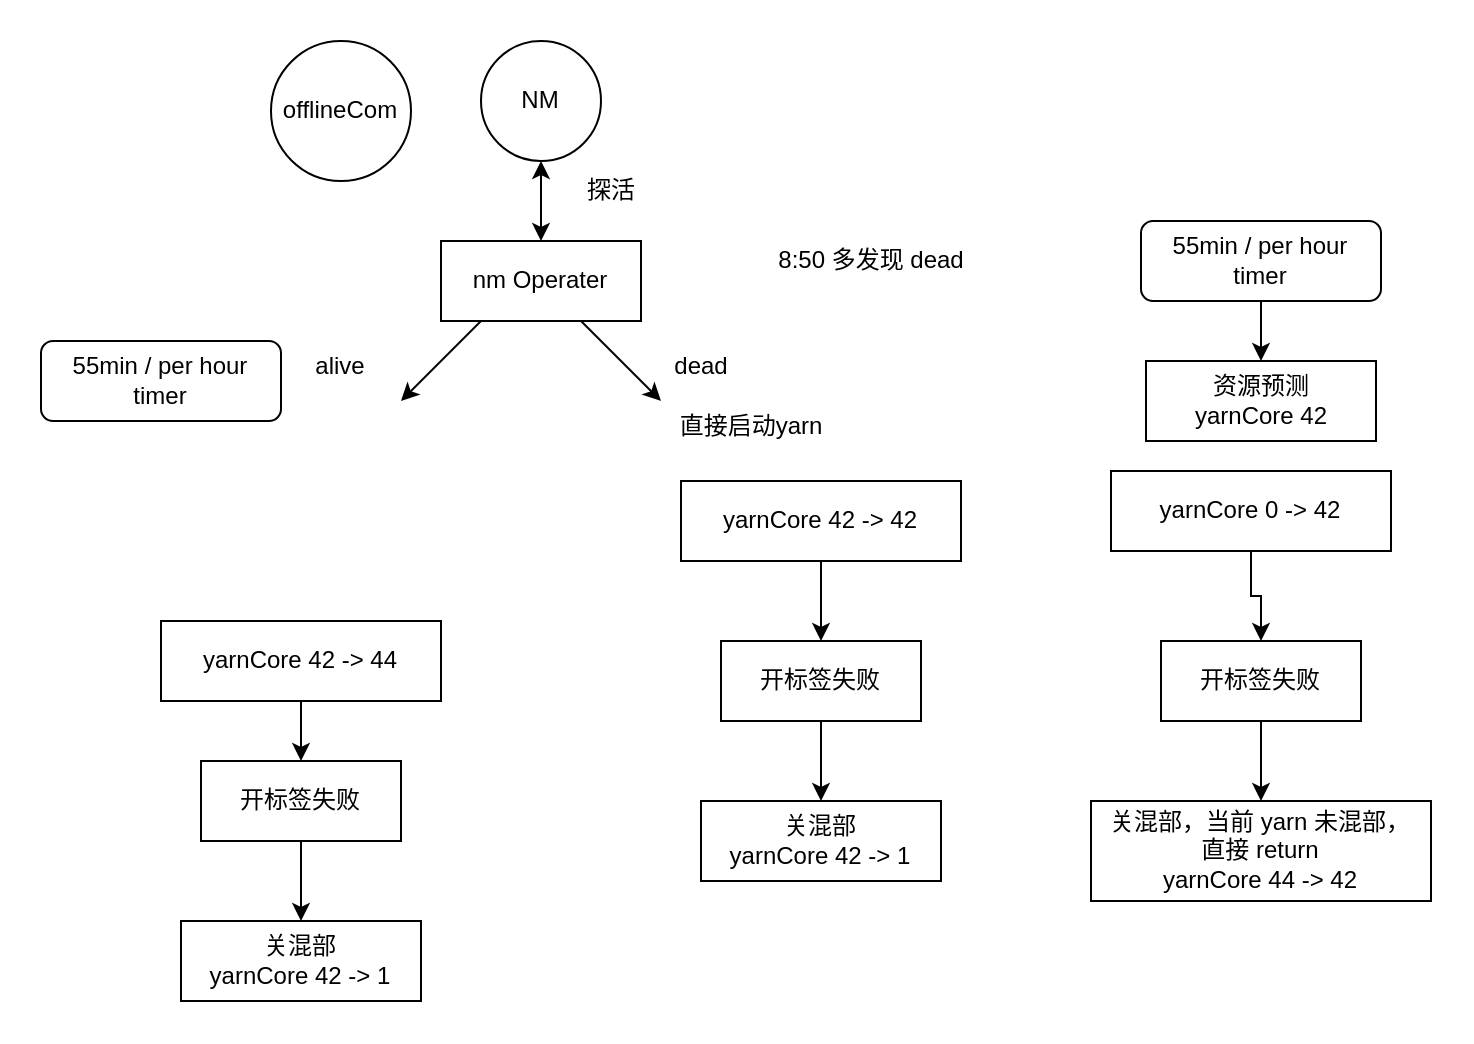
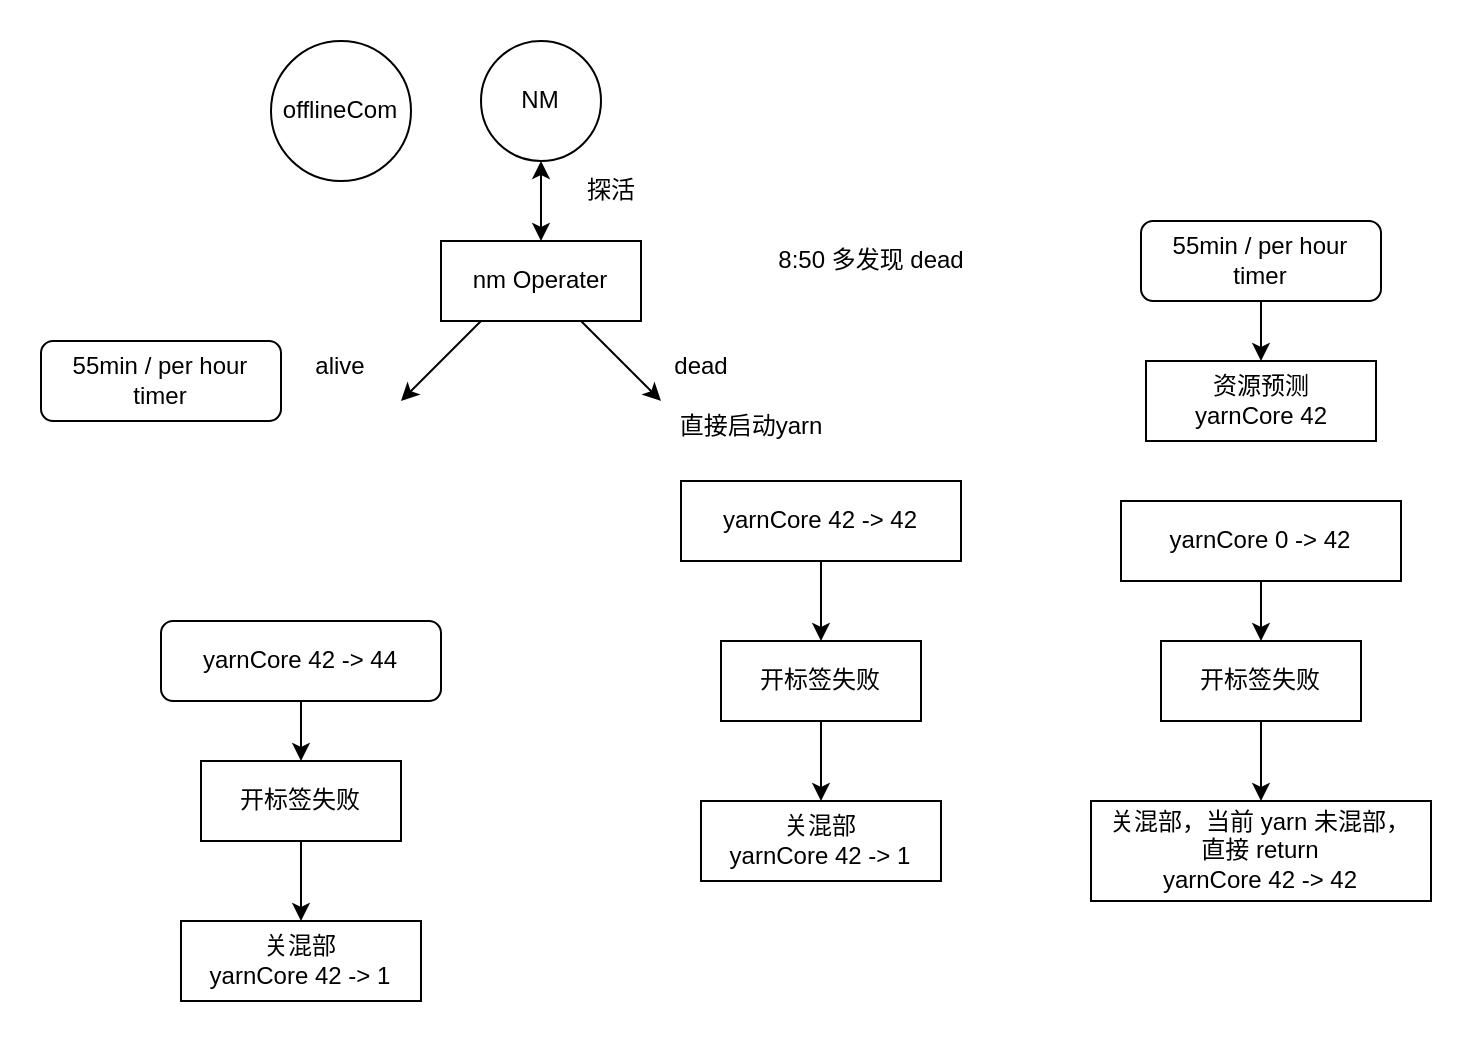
(1251, 511) -> (1261, 541)
(301, 661) -> (301, 661)
(1261, 851) -> (1261, 851)
